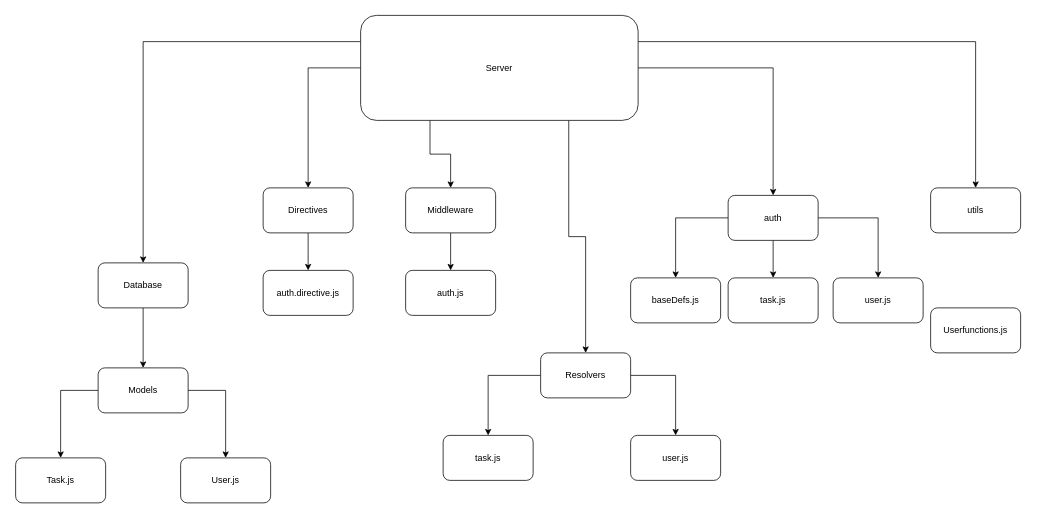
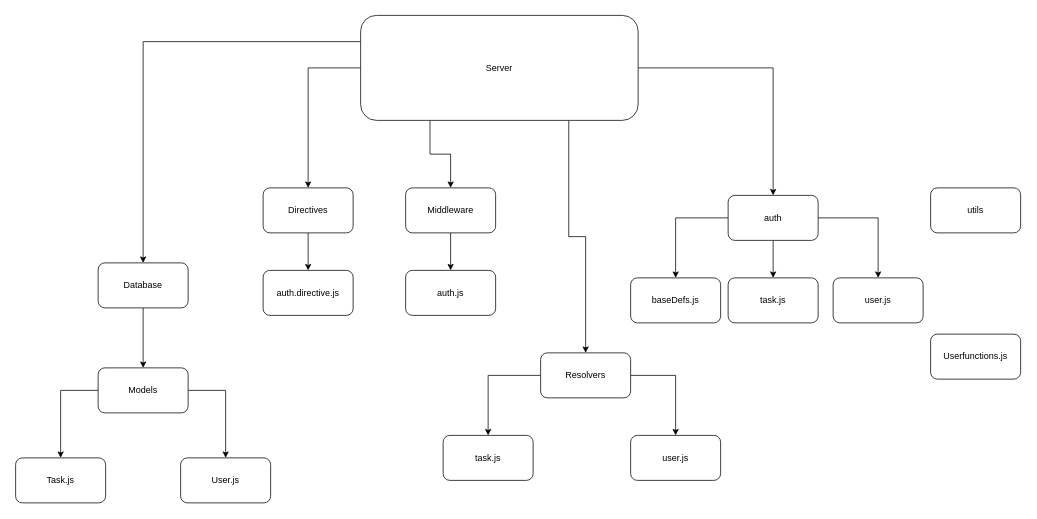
(877, 42) -> none
(975, 330) -> (975, 357)
